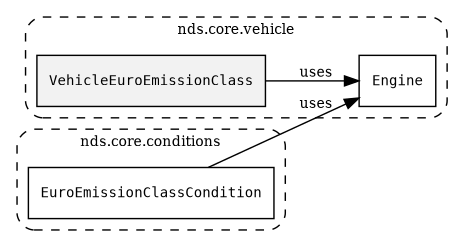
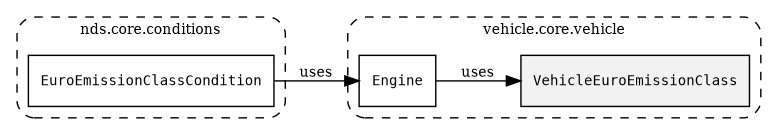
(236, 31) -> (554, 31)
(305, 81) -> (471, 81)
